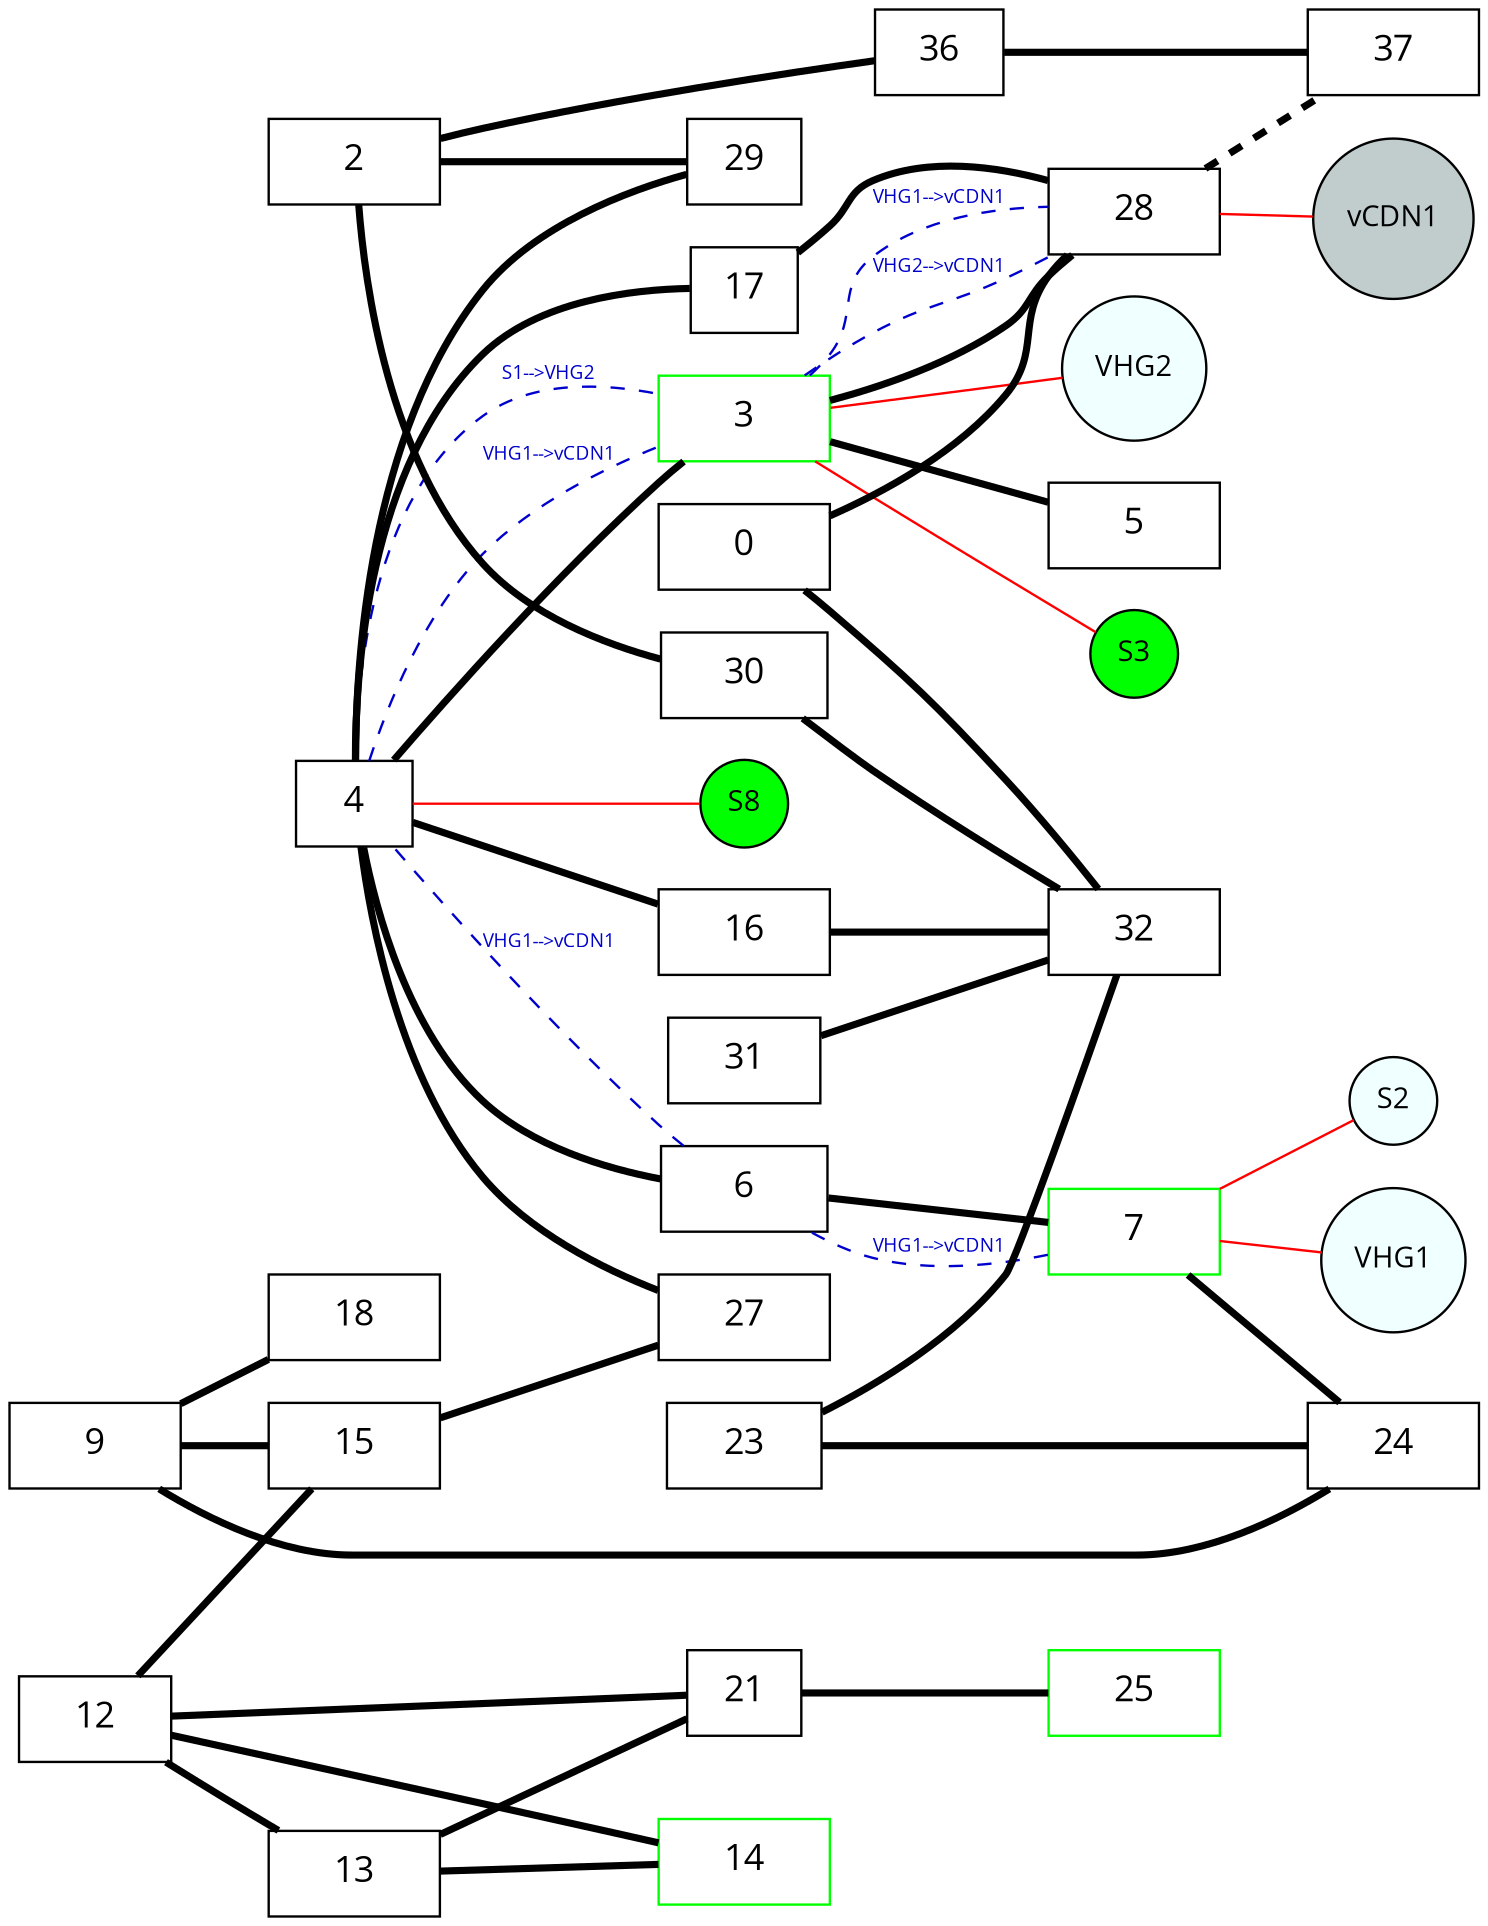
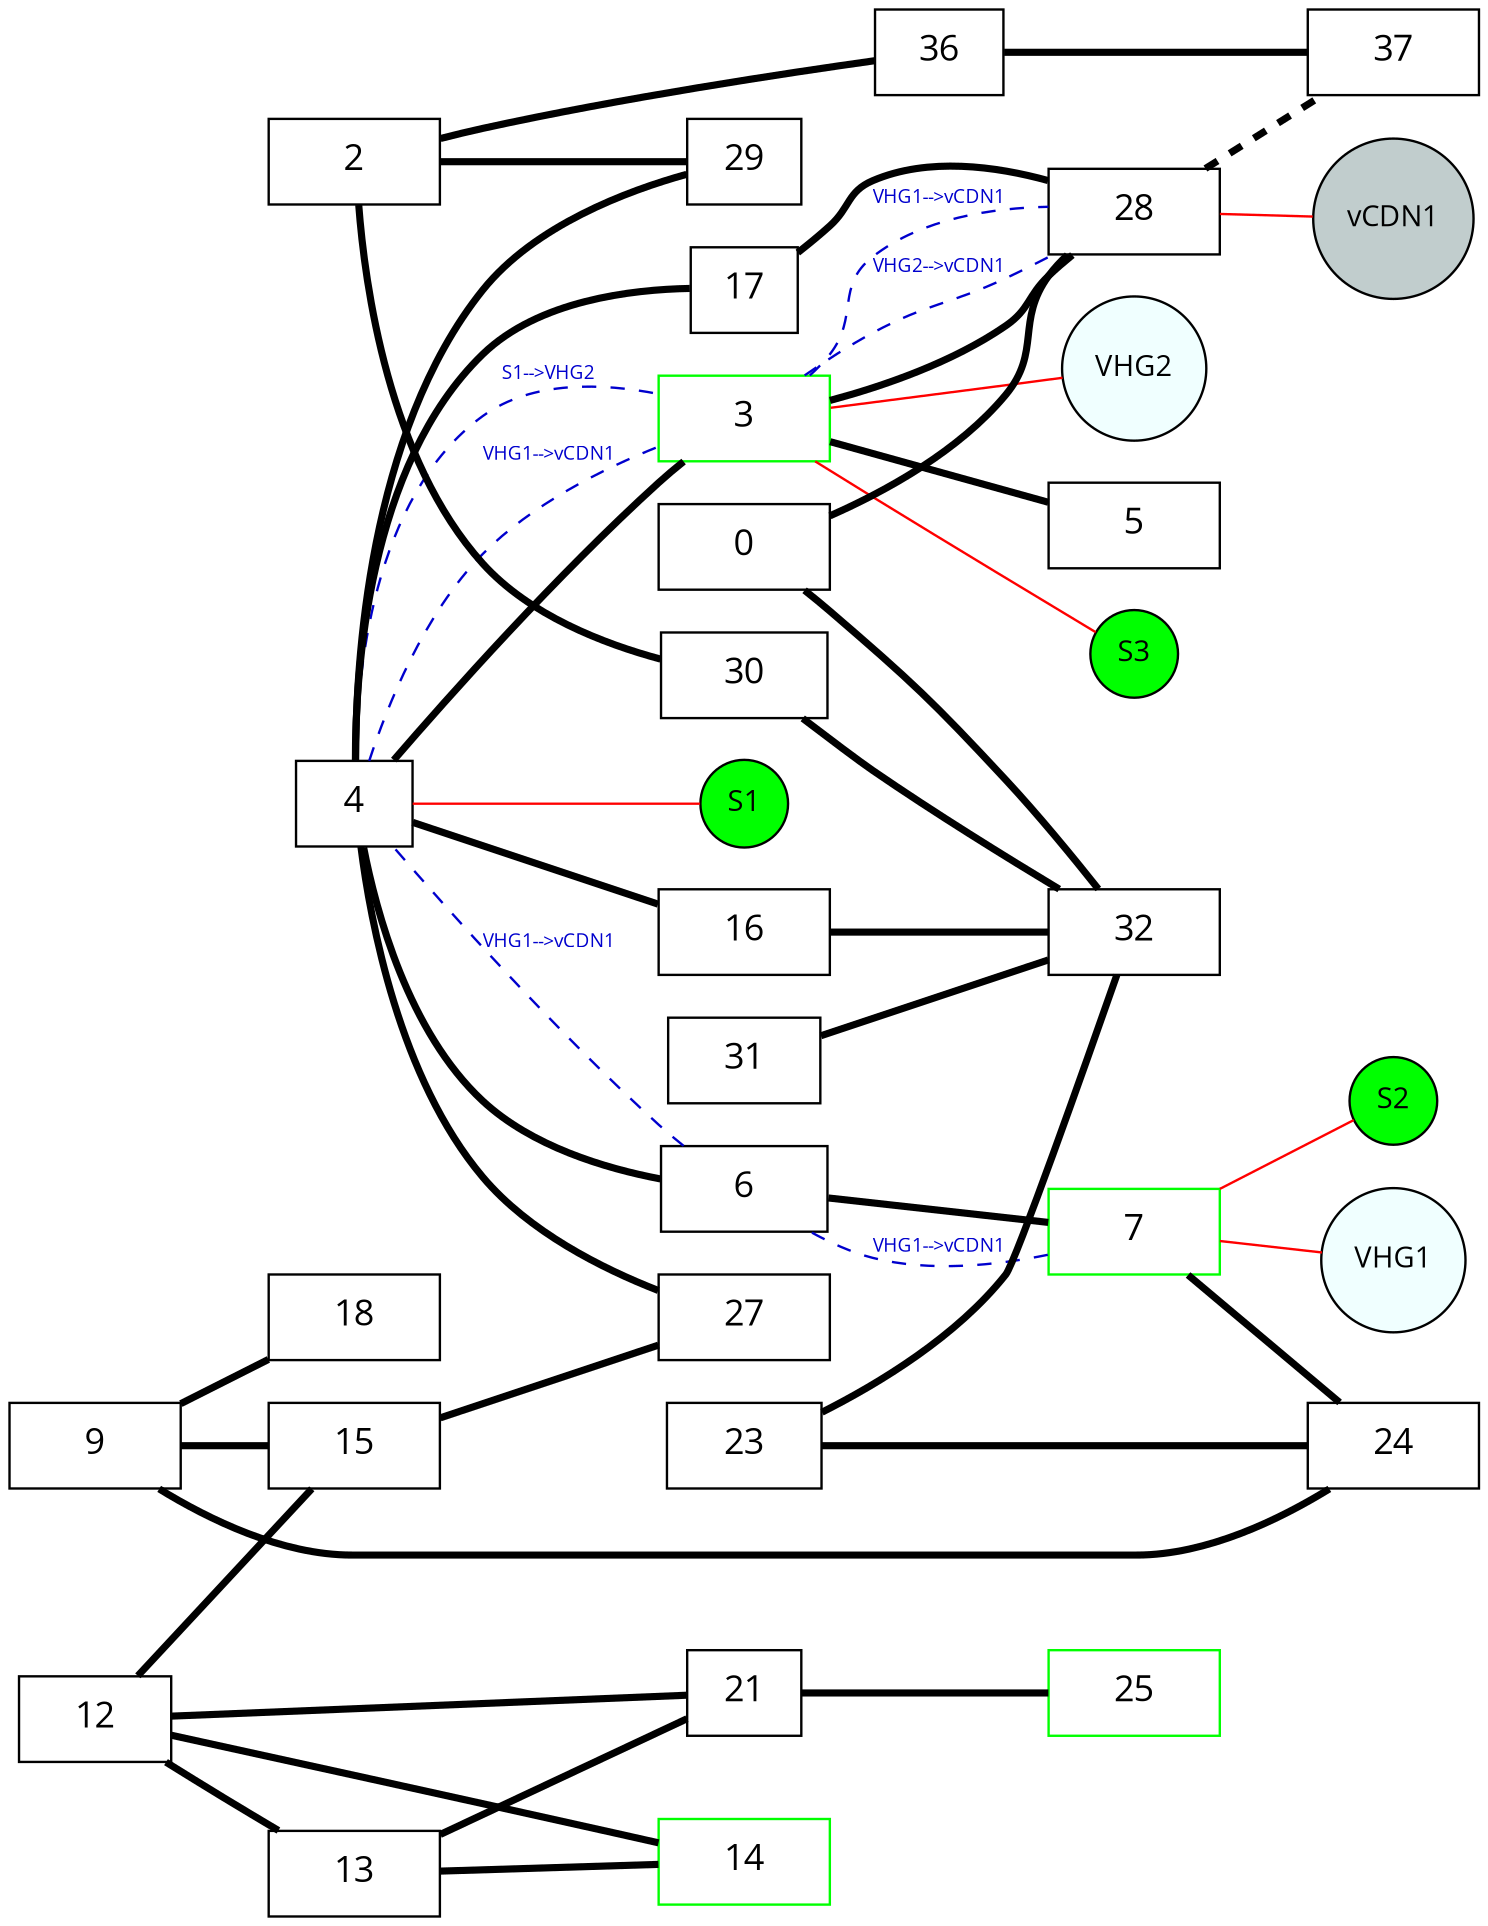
(744, 804) -> (744, 804)
(1393, 1101) -> (1393, 1101)
